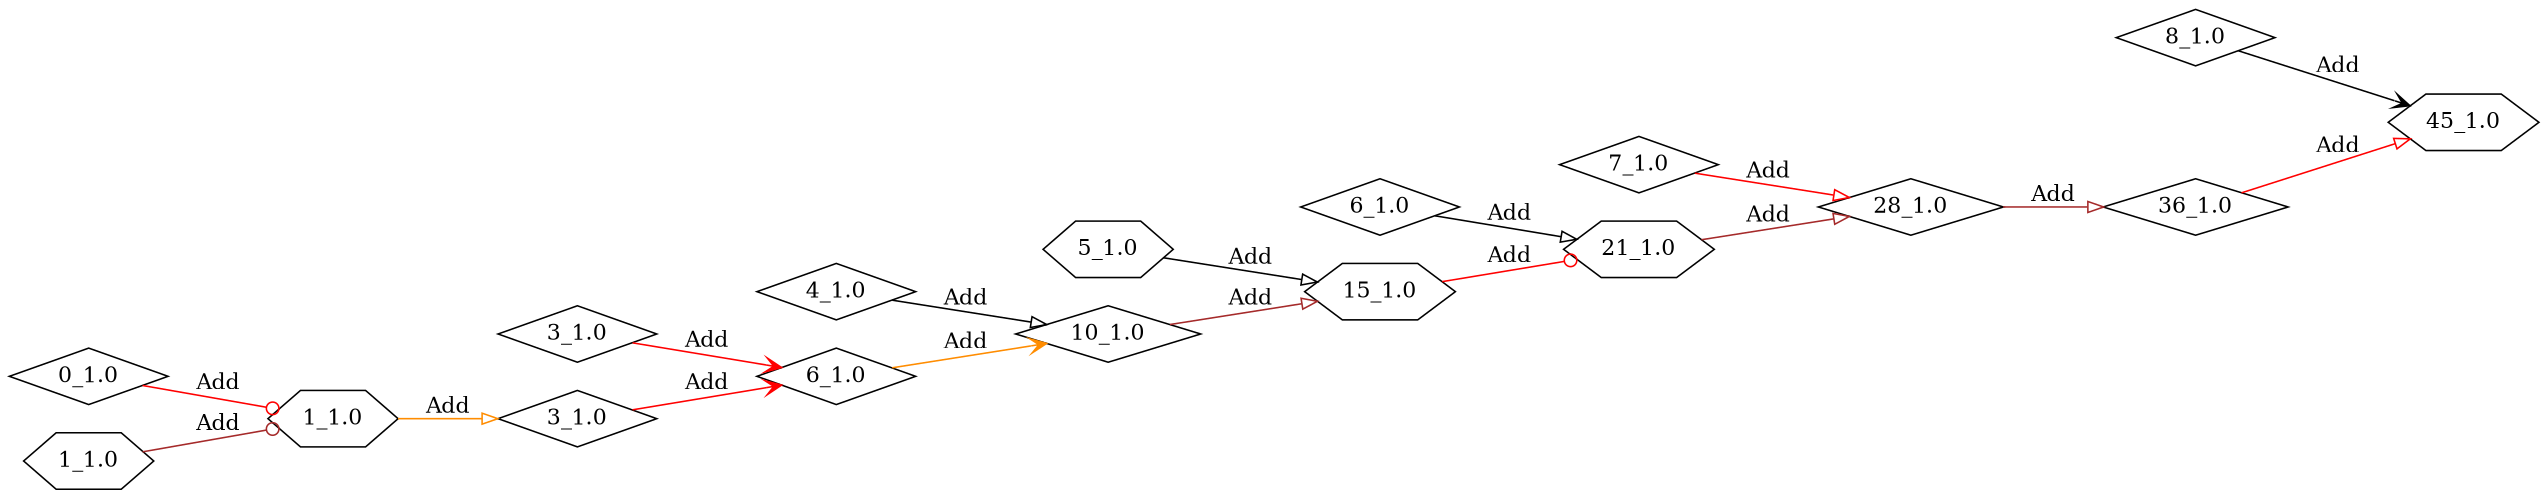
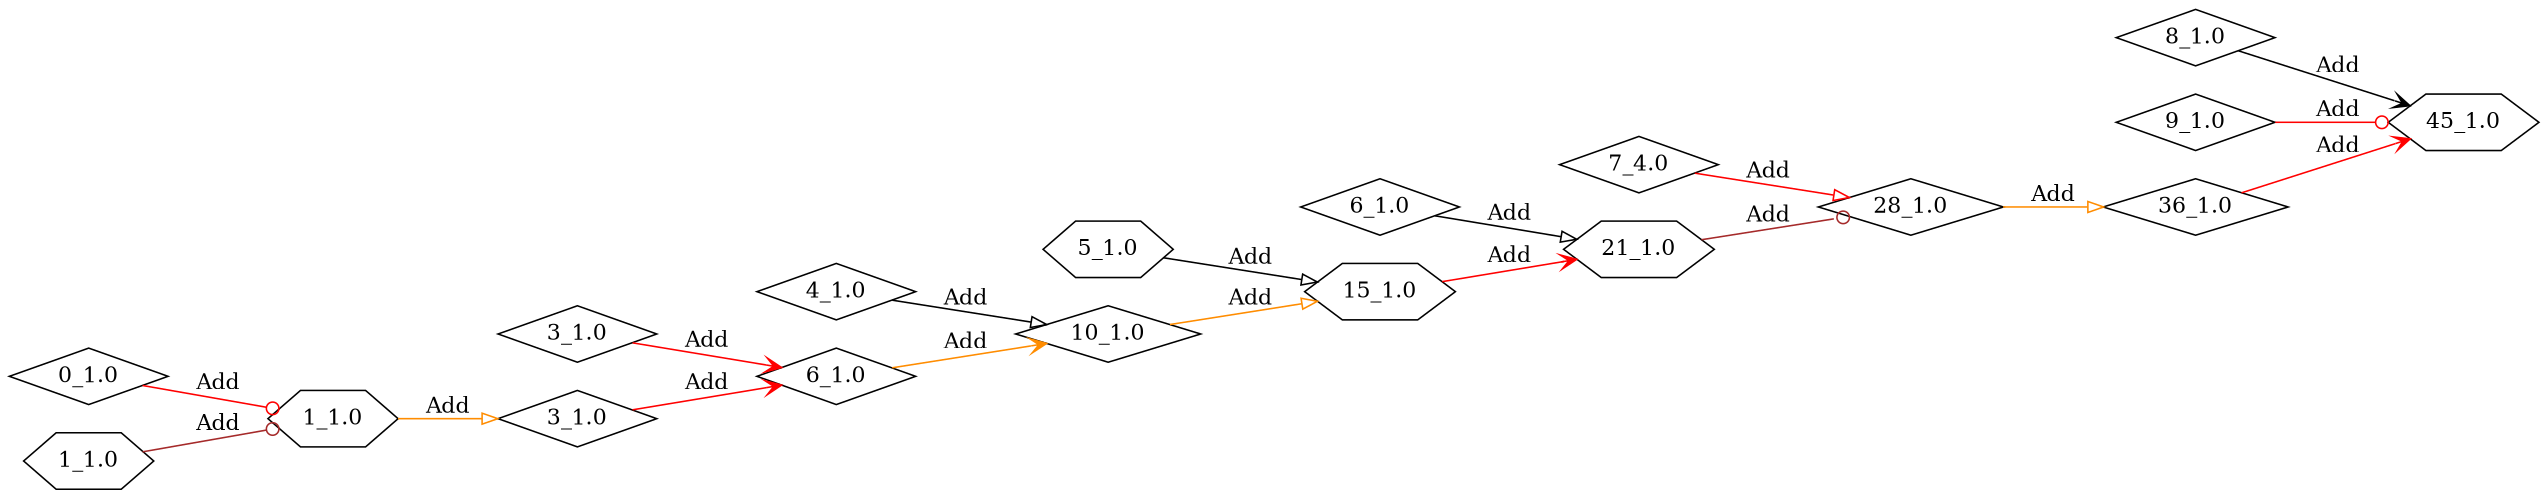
none -> (2196, 122)
(1639, 165) -> (1639, 165)
(2318, 168) -> (2318, 168)
(2045, 207) -> (2045, 207)
(1768, 229) -> (1768, 229)
(1503, 272) -> (1503, 272)
(1236, 314) -> (1236, 314)
